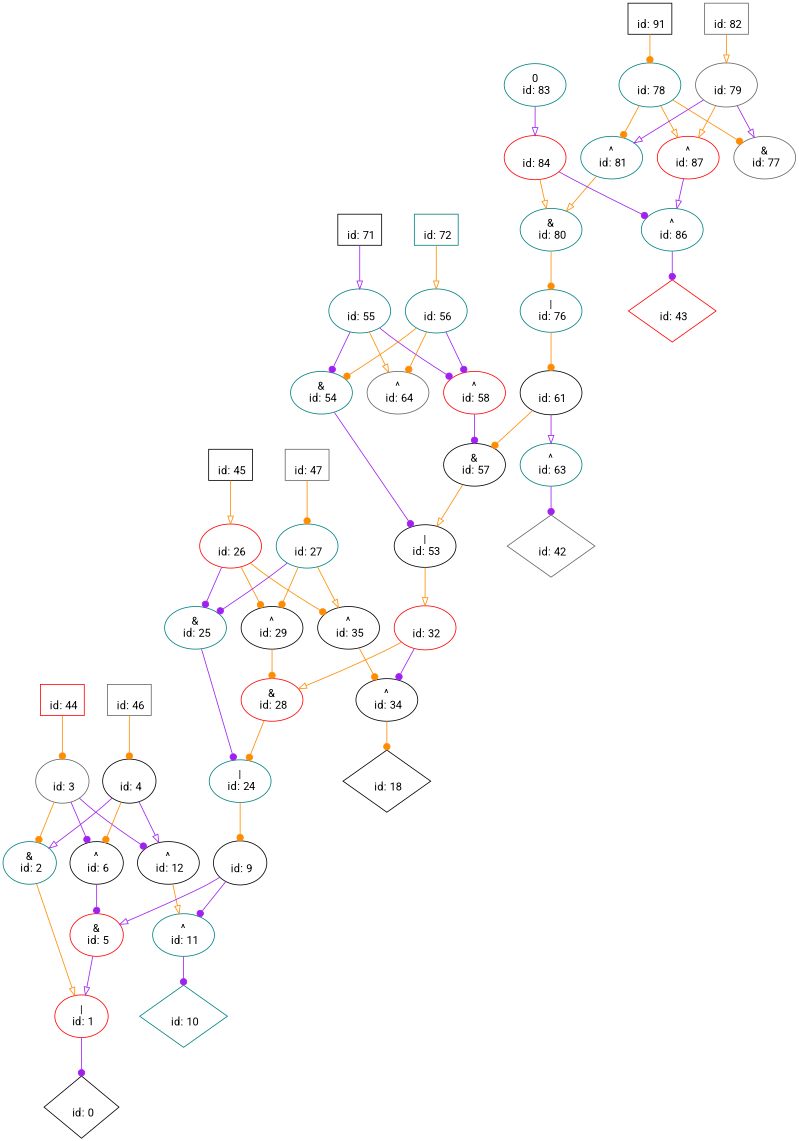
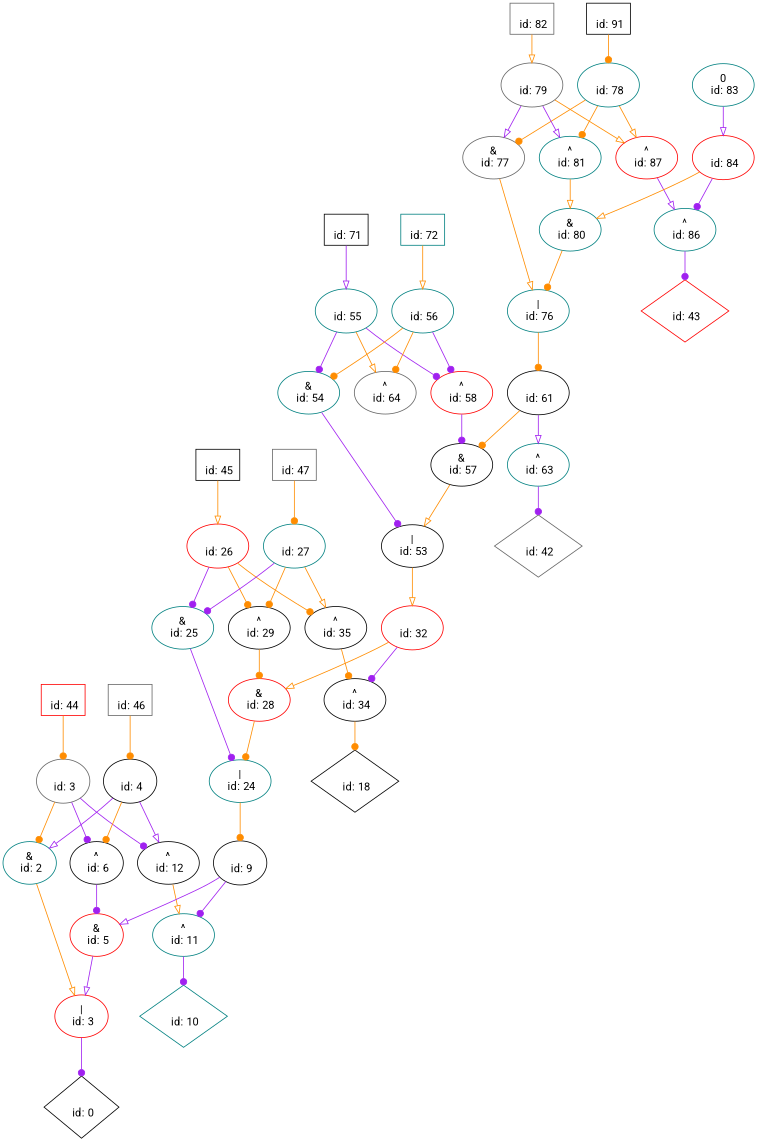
none -> (515, 230)
(82, 1016) -> (82, 1016)
